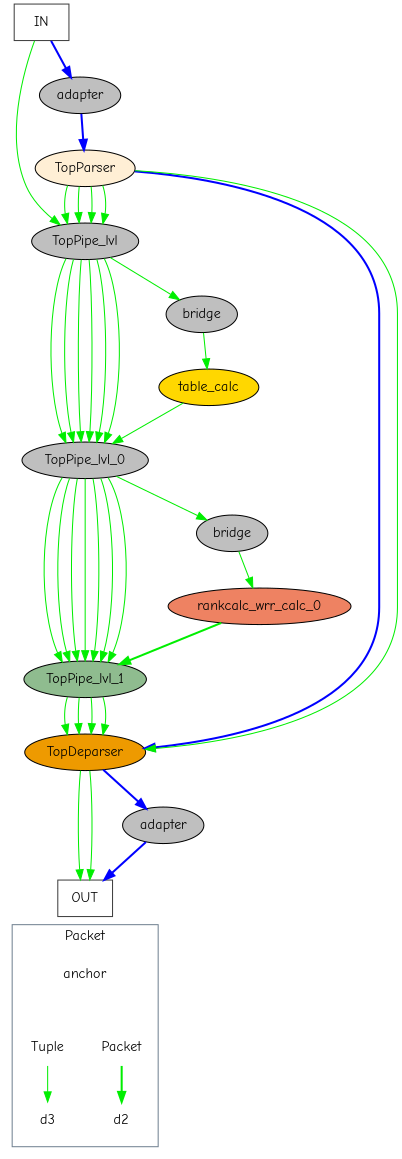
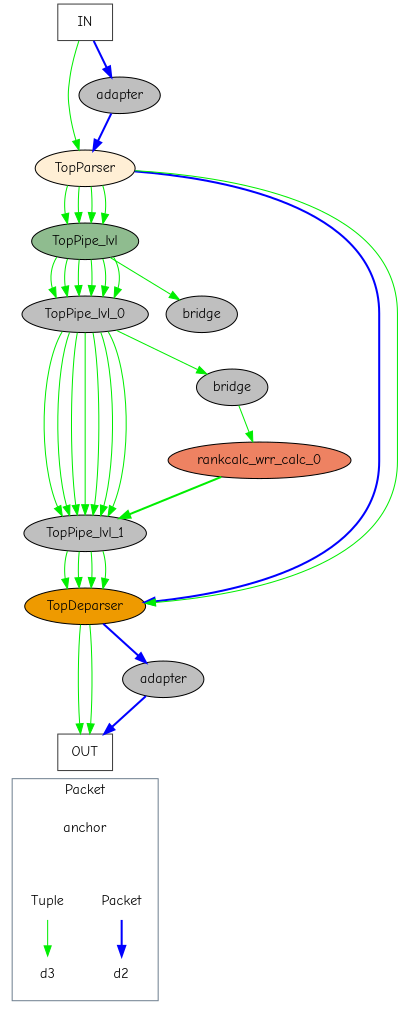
(17, 134) -> (68, 90)
(85, 241) -> (85, 241)
(209, 387) -> none
(85, 679) -> (85, 533)
(122, 1079) -> (122, 933)
